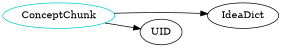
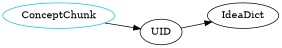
(157, 13) -> (193, 26)
